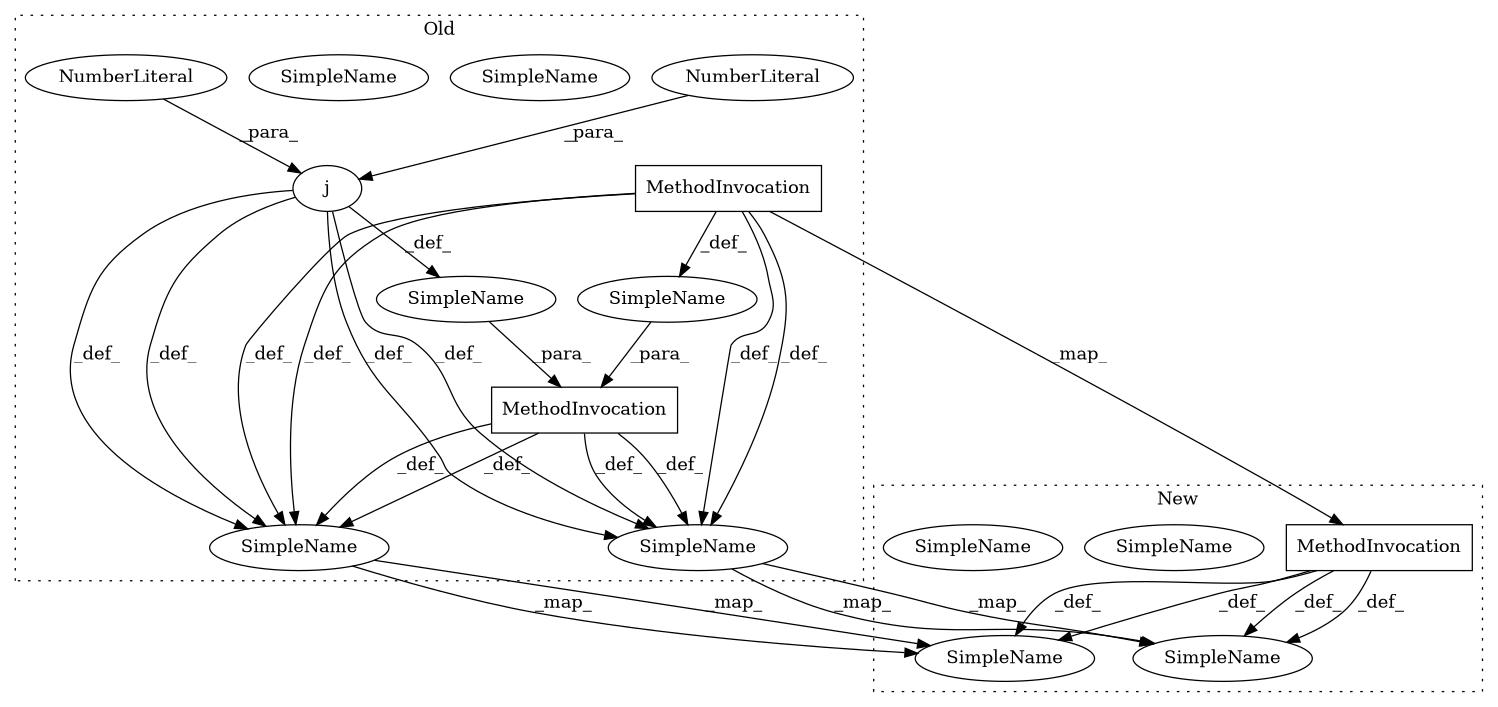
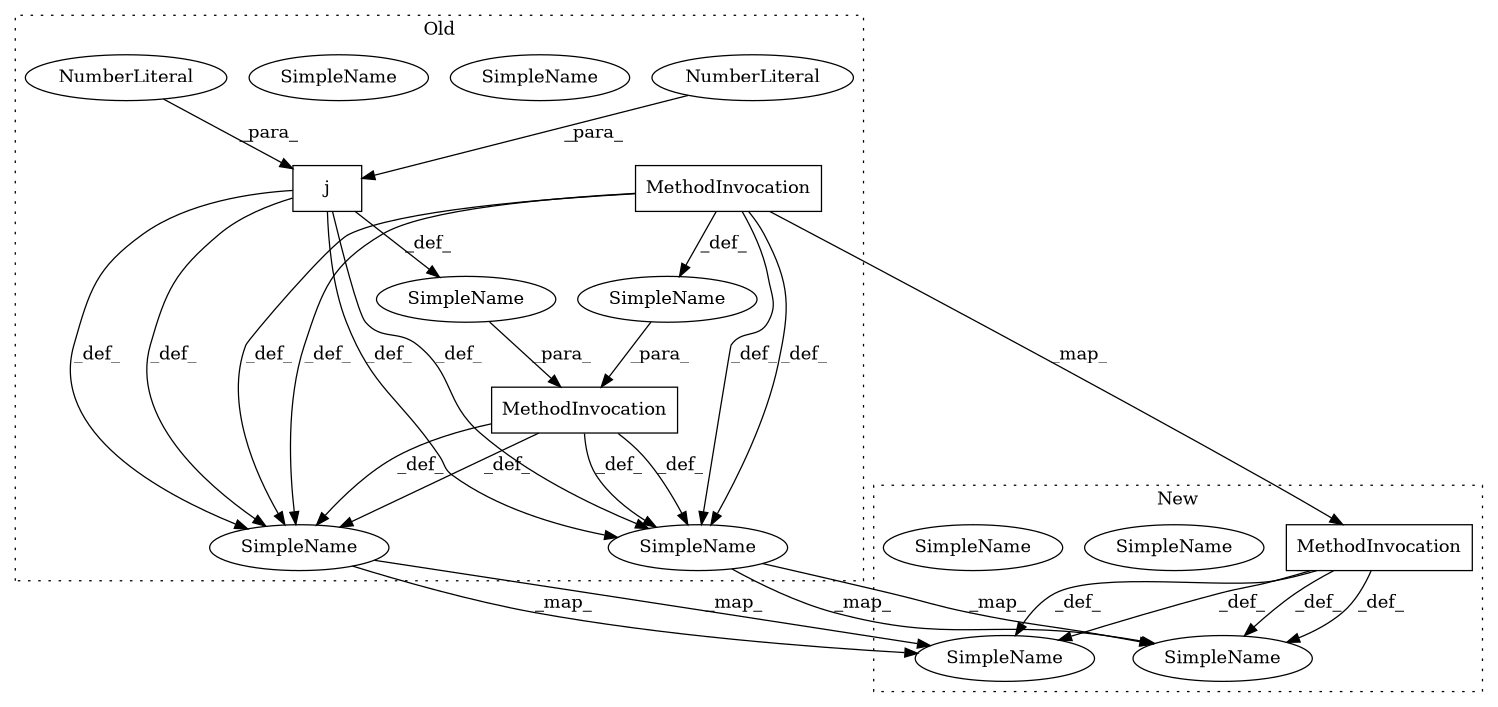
(327, 188) -> (327, 188)
